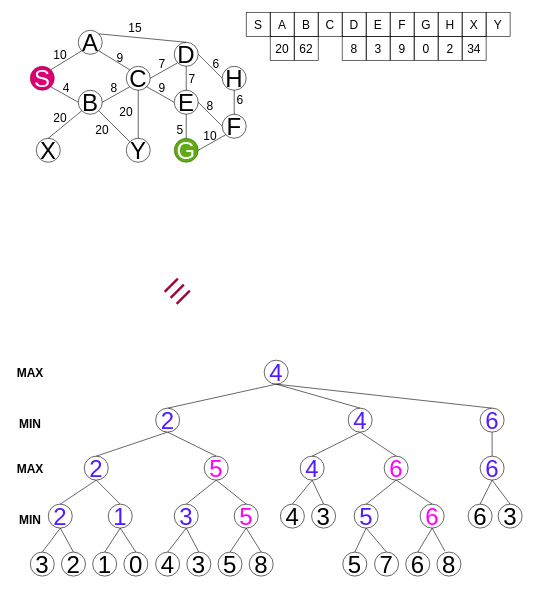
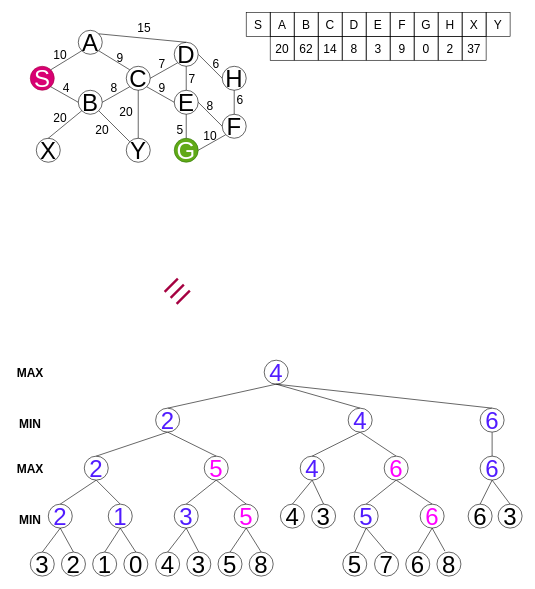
(135, 27) -> (144, 27)
none -> (330, 48)
(474, 48) -> (474, 48)
